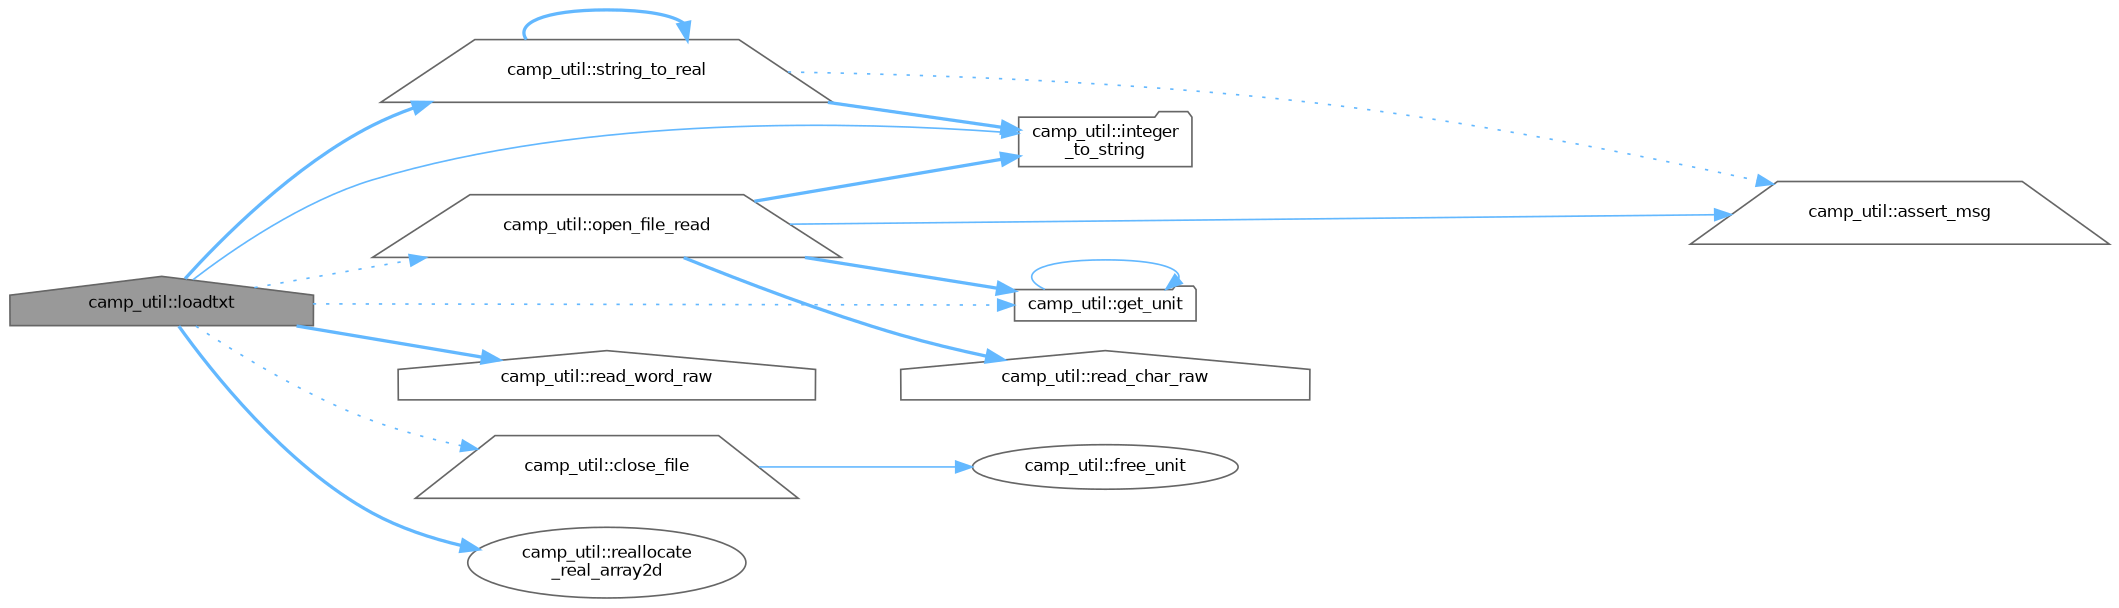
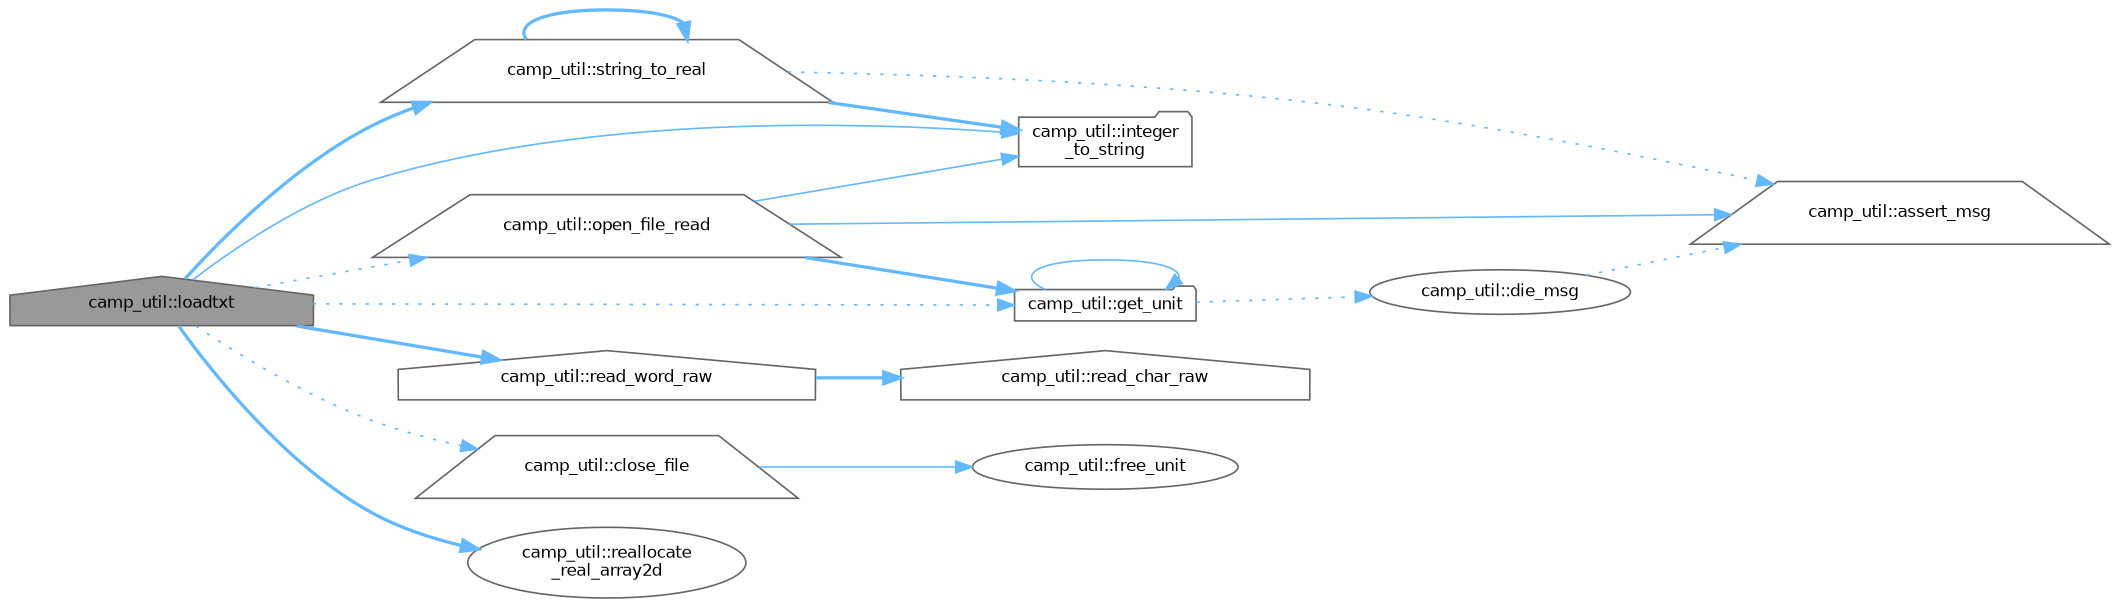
(878, 180) -> (878, 180)
none -> (1500, 292)
(841, 316) -> (850, 378)
